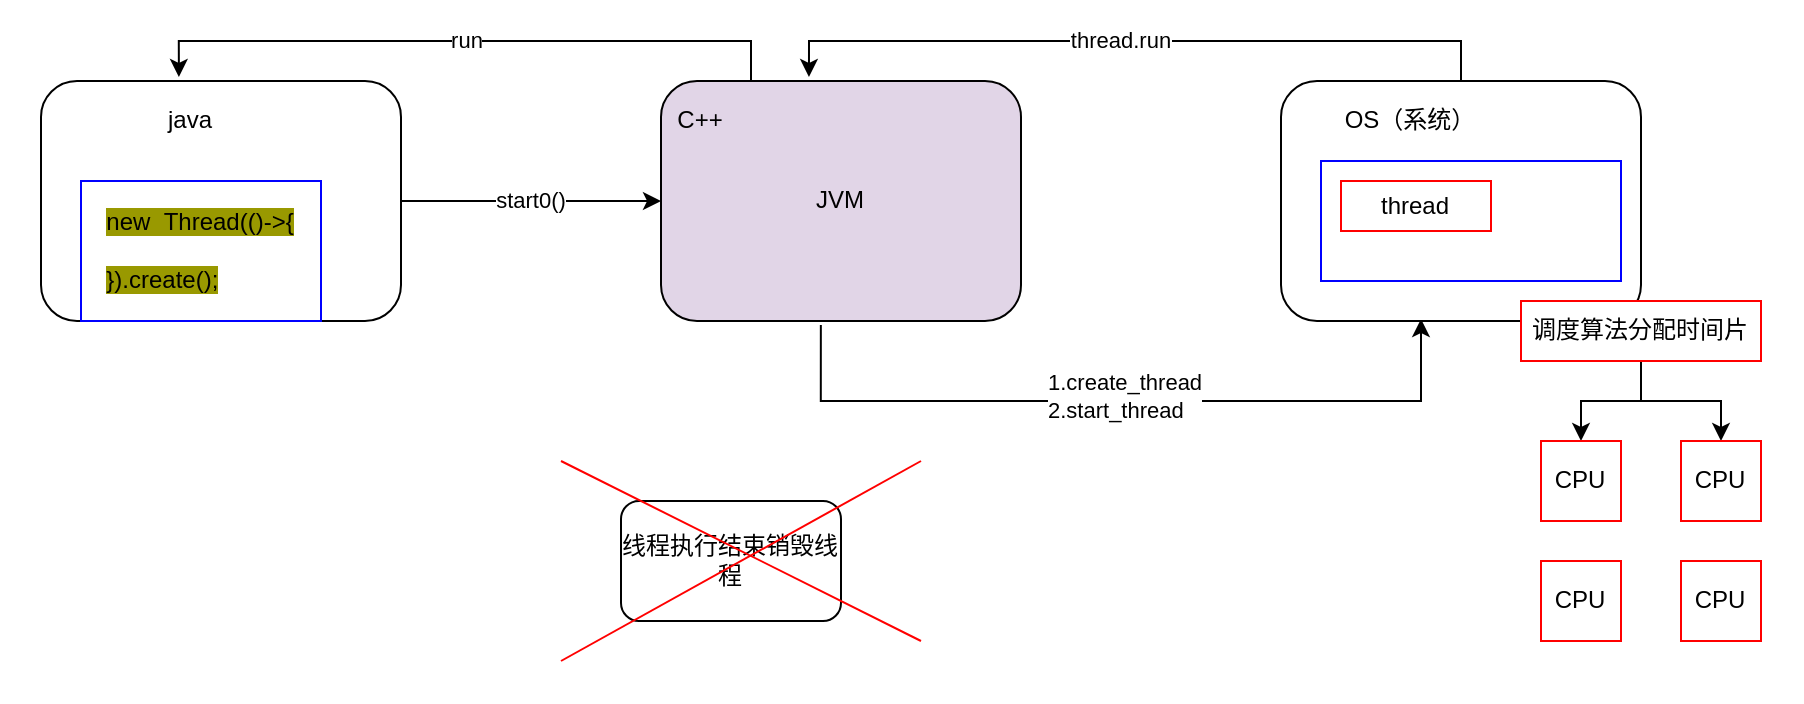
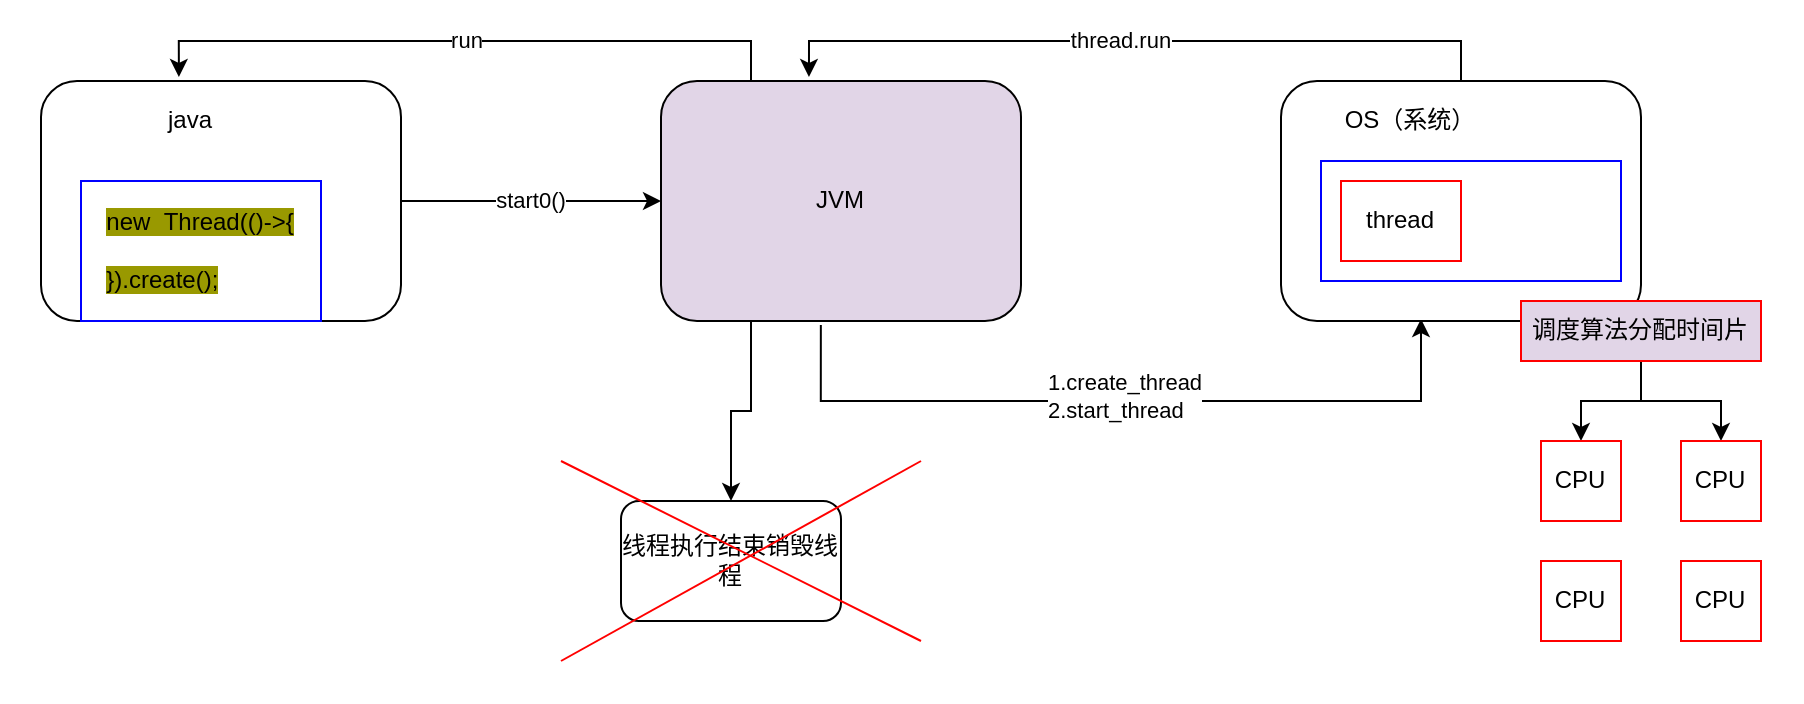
(701, 121) -> none
(1416, 206) -> (1401, 221)
(1641, 331) -> (1641, 331)
none -> (748, 411)
